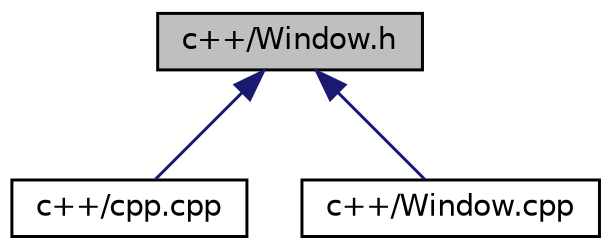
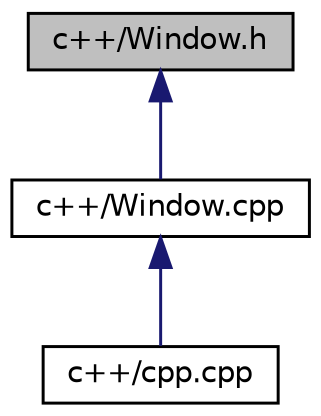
(199, 136) -> (161, 307)
